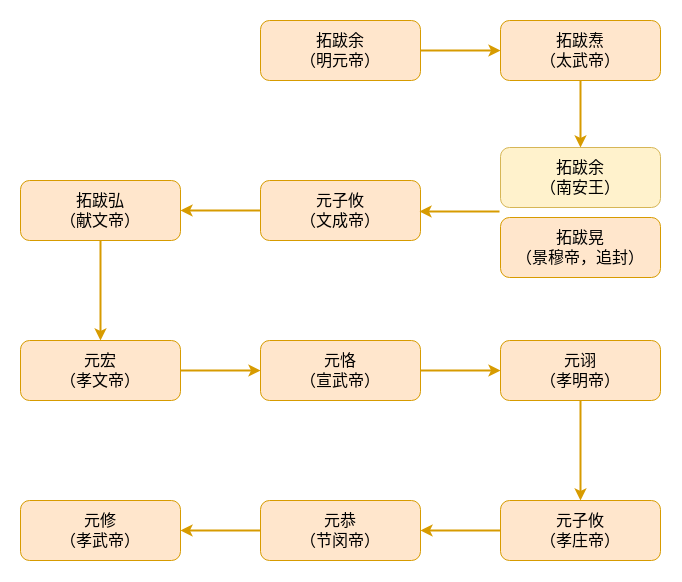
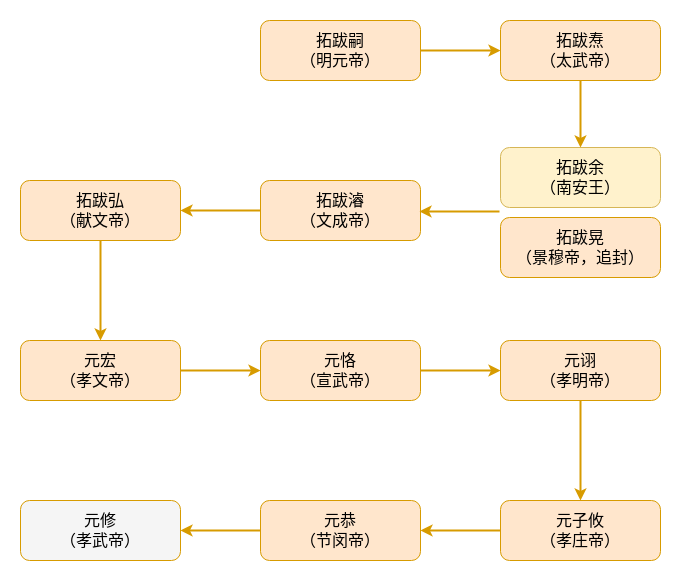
(341, 51) -> (341, 51)
(341, 211) -> (341, 211)
(101, 531) -> (101, 531)
